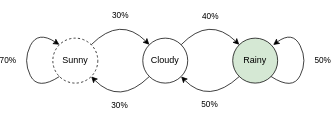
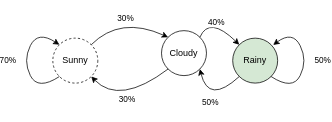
(165, 60) -> (184, 53)
